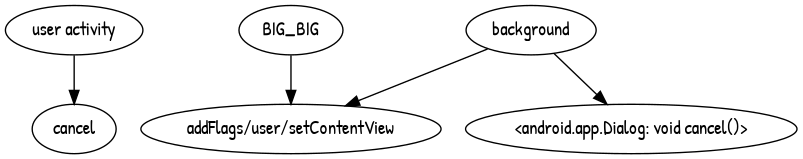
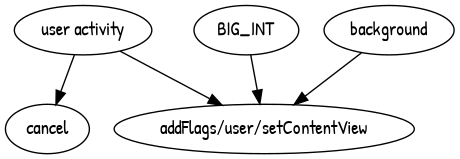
(291, 30) -> (246, 30)
none -> (165, 75)
(631, 129) -> none
